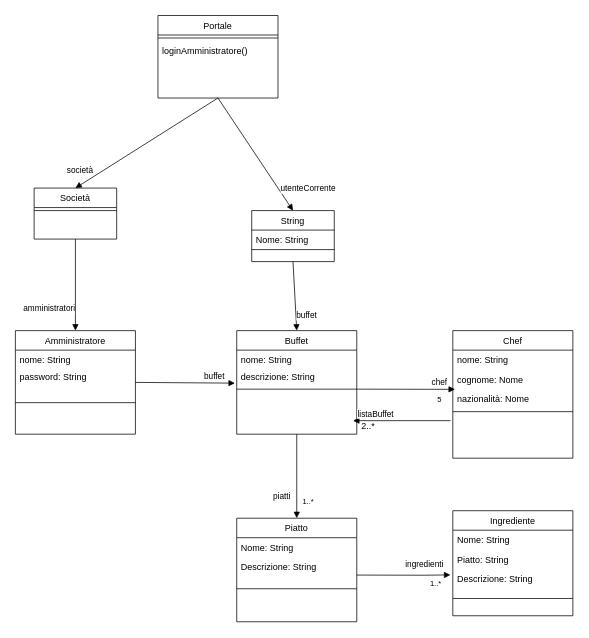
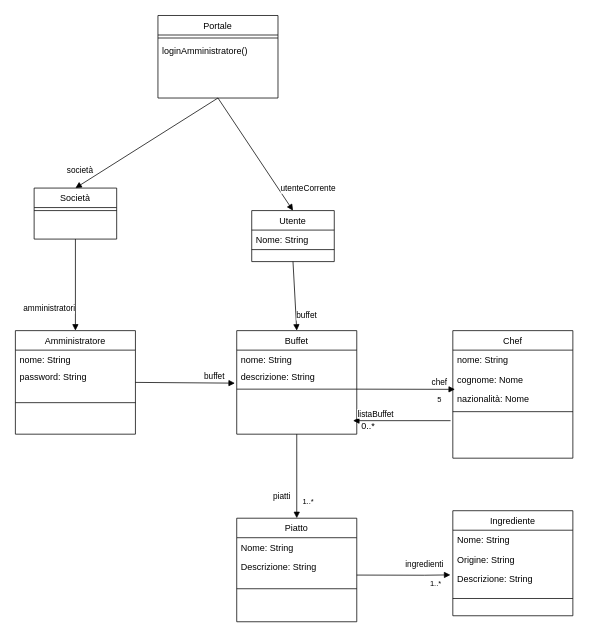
(293, 221) -> (293, 221)
(368, 426) -> (368, 426)
(487, 560) -> (489, 560)
